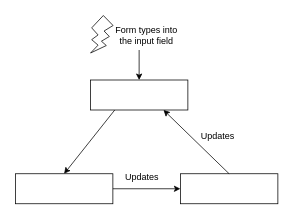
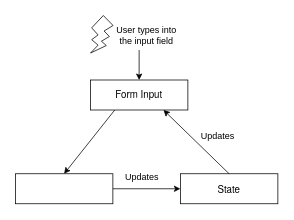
(147, 36) -> (147, 36)
none -> (139, 94)
none -> (229, 189)
